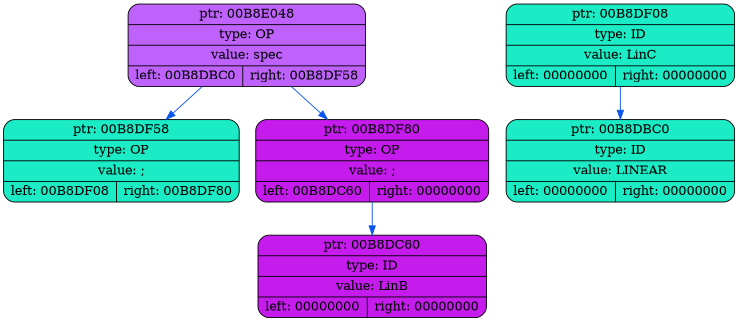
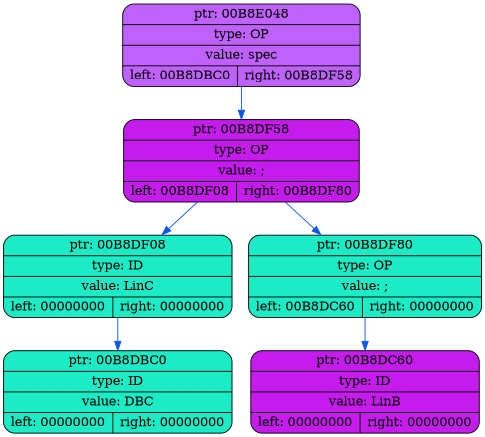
(306, 100) -> (300, 215)
(121, 161) -> (241, 161)
(372, 161) -> (365, 276)
(620, 171) -> (118, 402)
none -> (183, 215)
